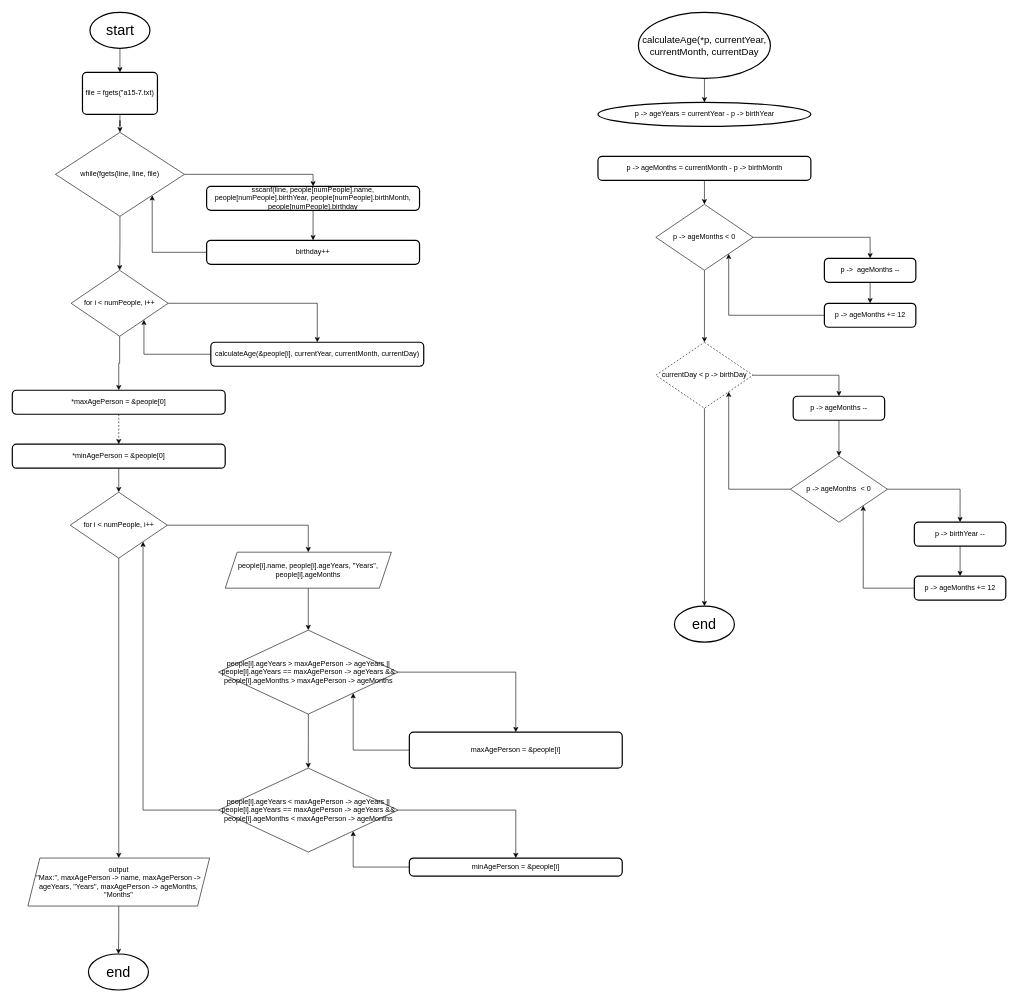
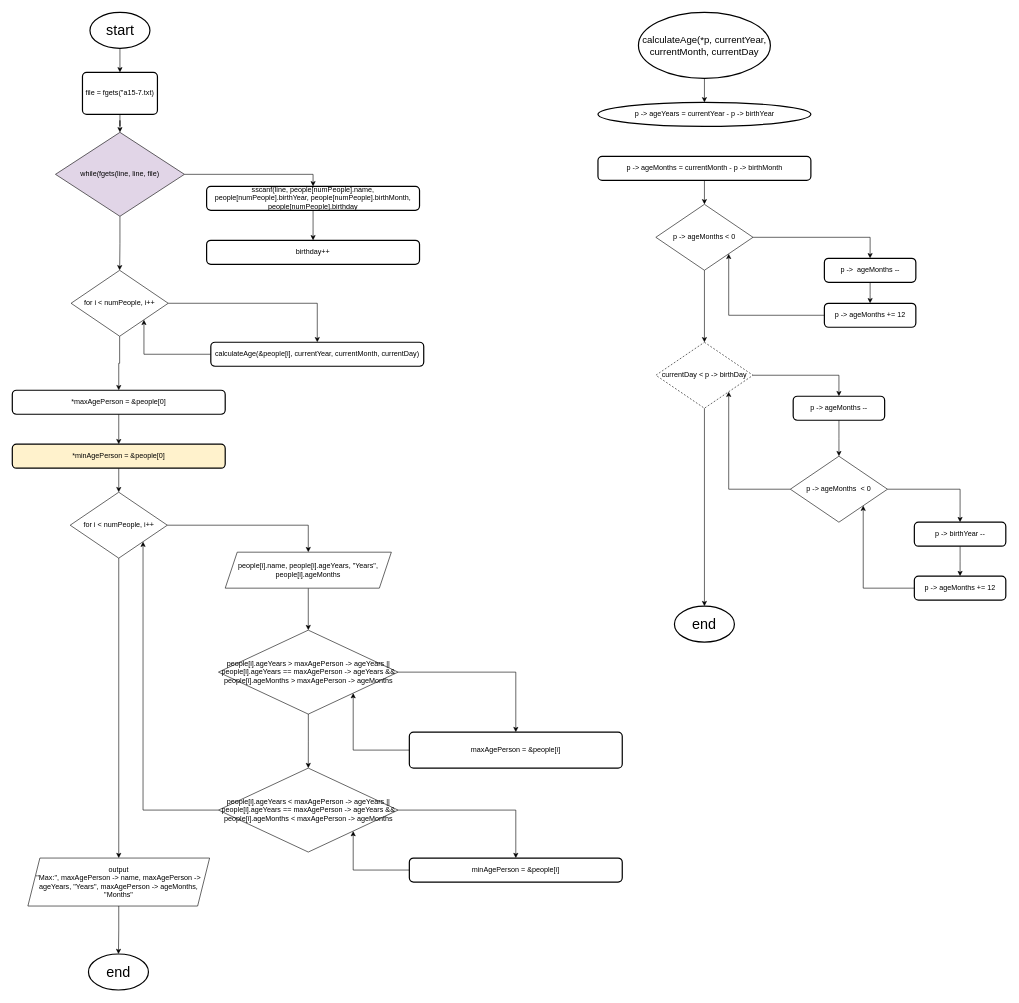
(120, 174) -> (120, 174)
(152, 200) -> none
(119, 427) -> (119, 427)
(119, 456) -> (119, 456)
(516, 867) -> (516, 870)
